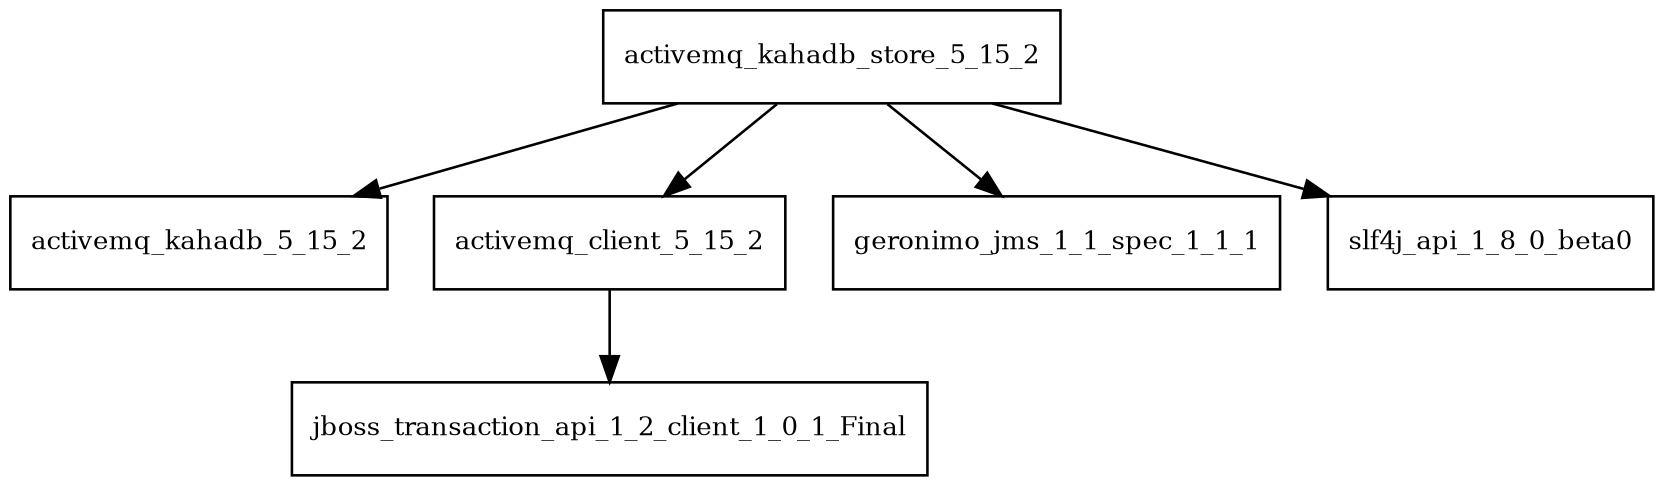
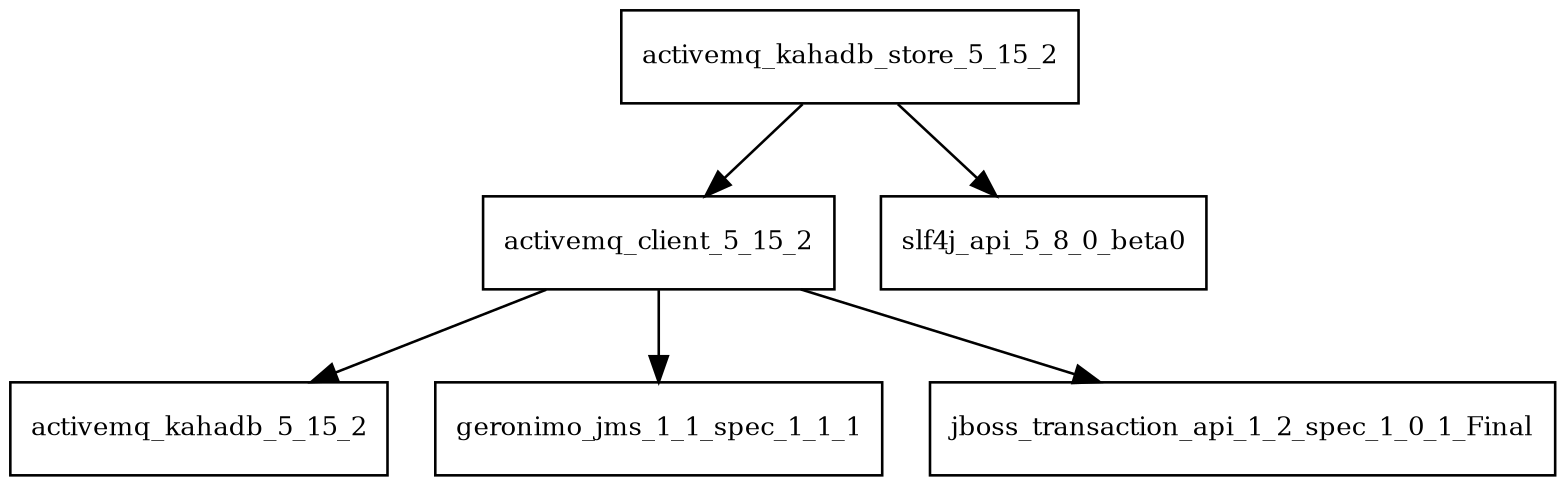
(934, 142) -> (659, 323)
(529, 146) -> (441, 331)
(1491, 243) -> (1044, 243)
(610, 429) -> (1243, 429)
